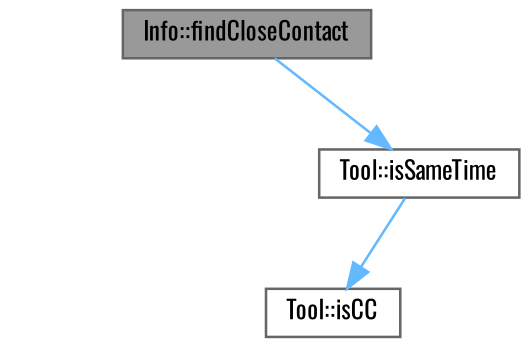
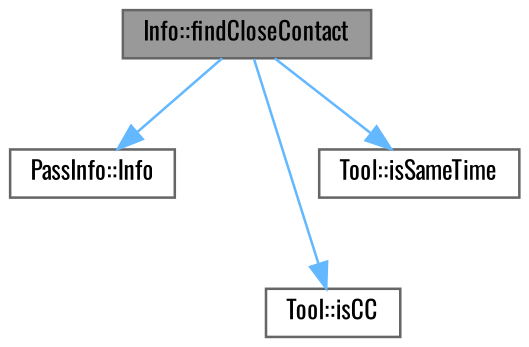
none -> (92, 174)
(383, 233) -> (286, 161)
